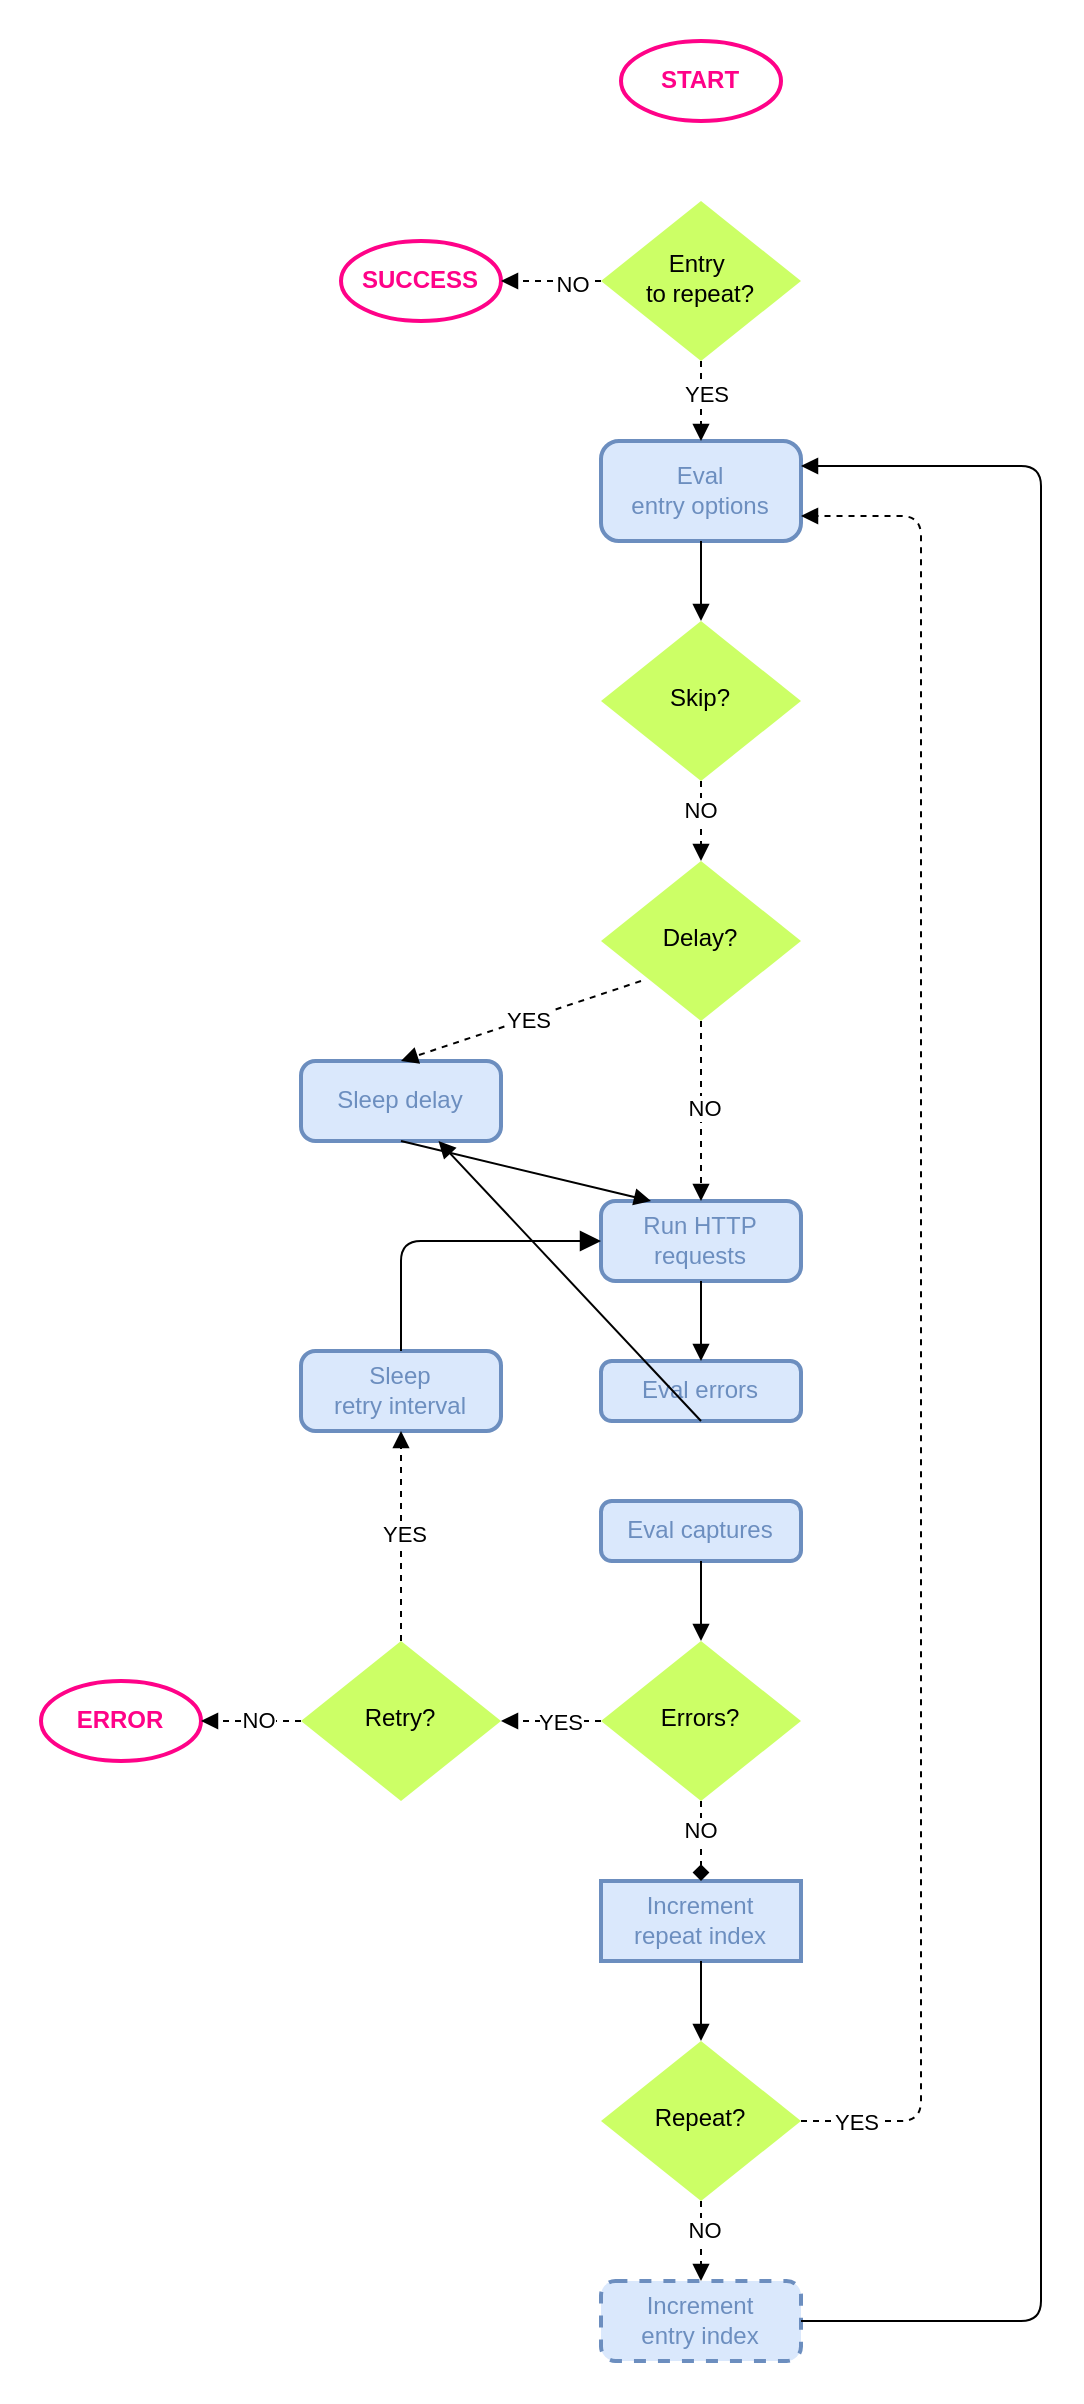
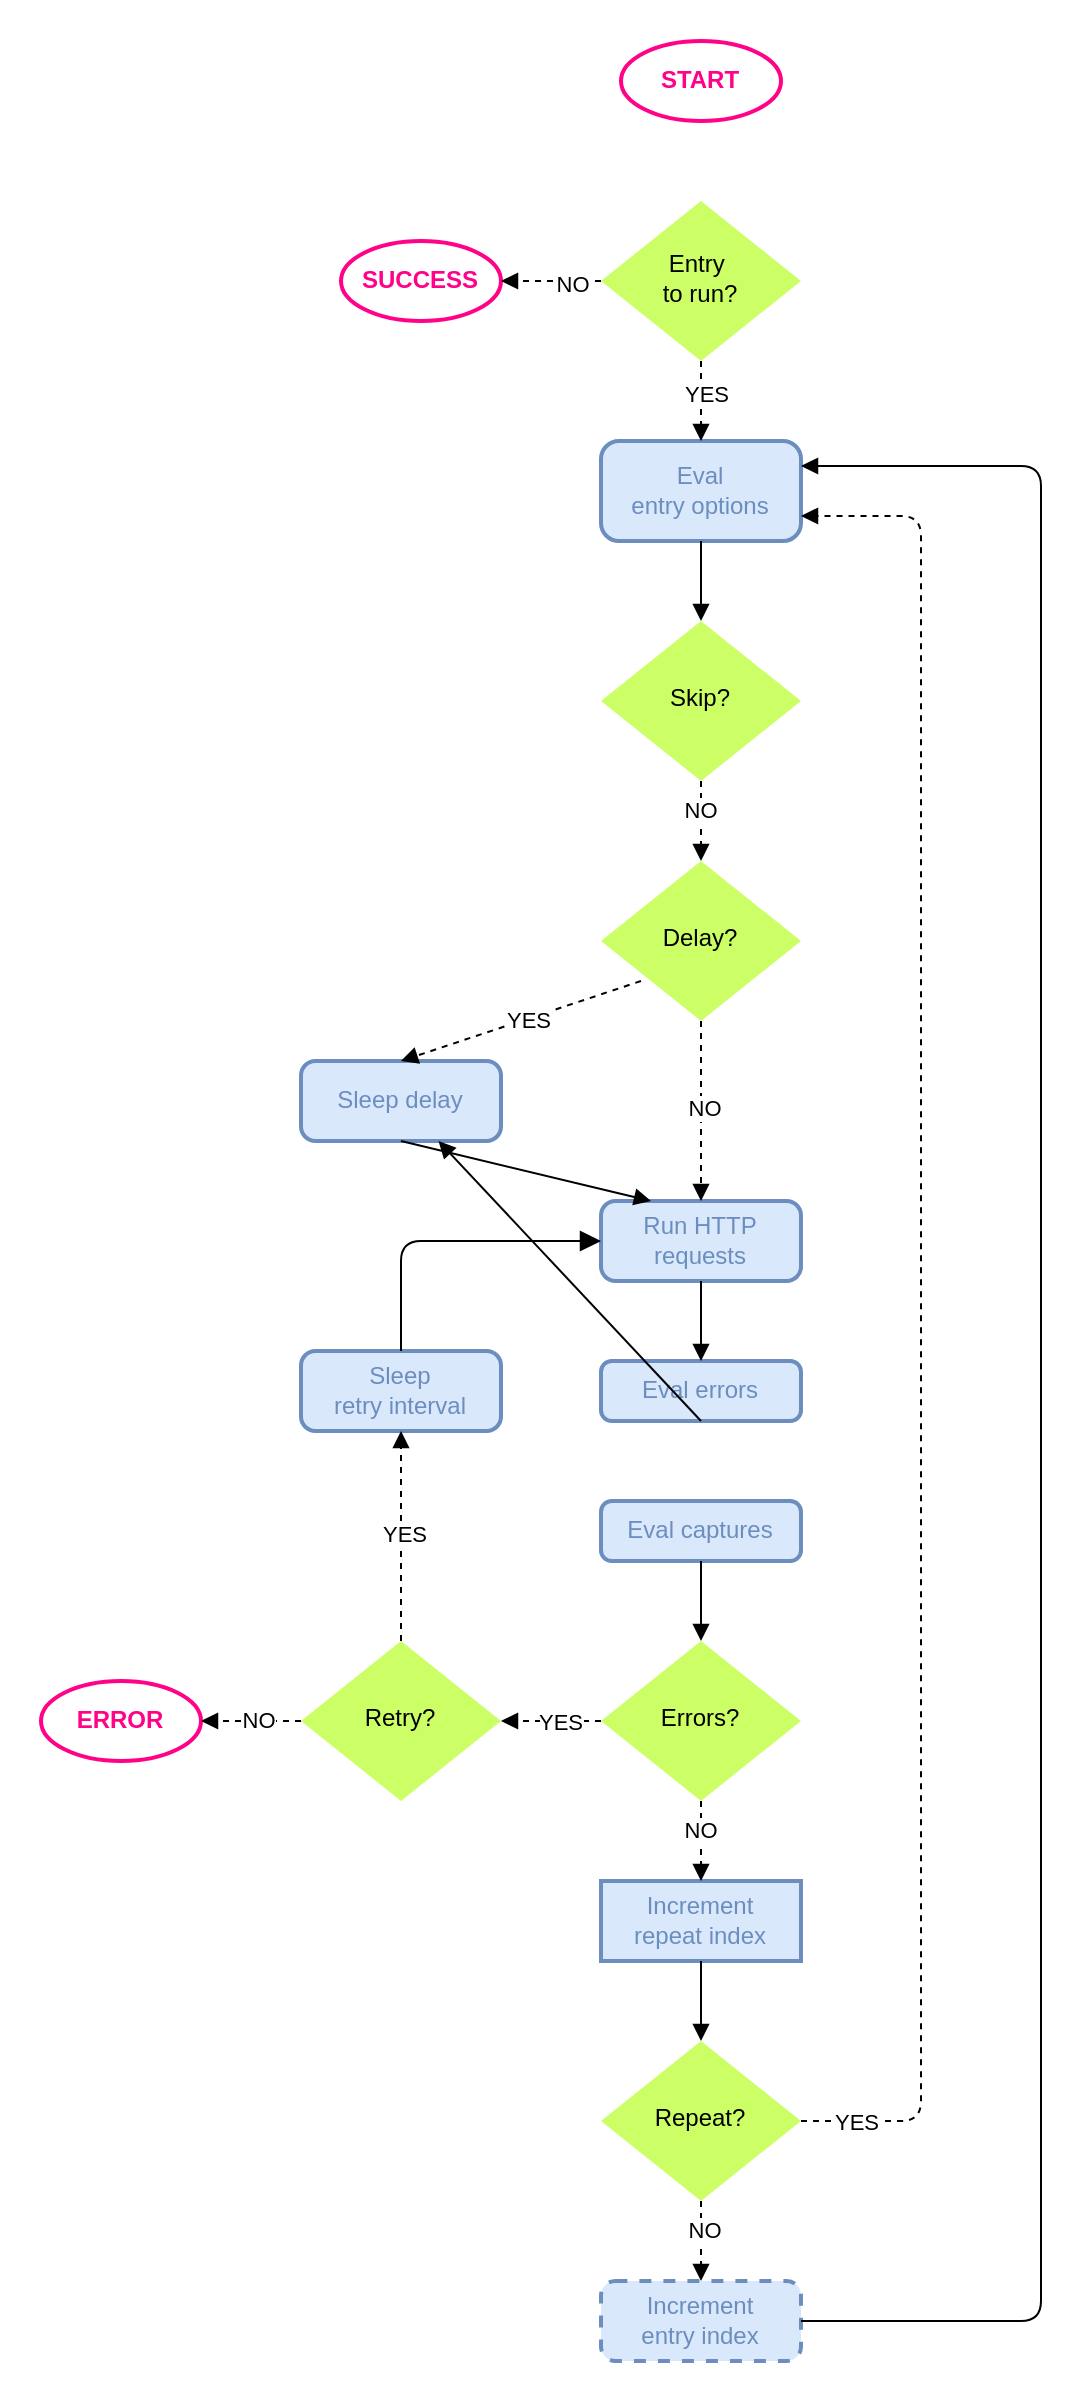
(701, 279) -> (701, 279)
(701, 1864) -> (701, 1863)
